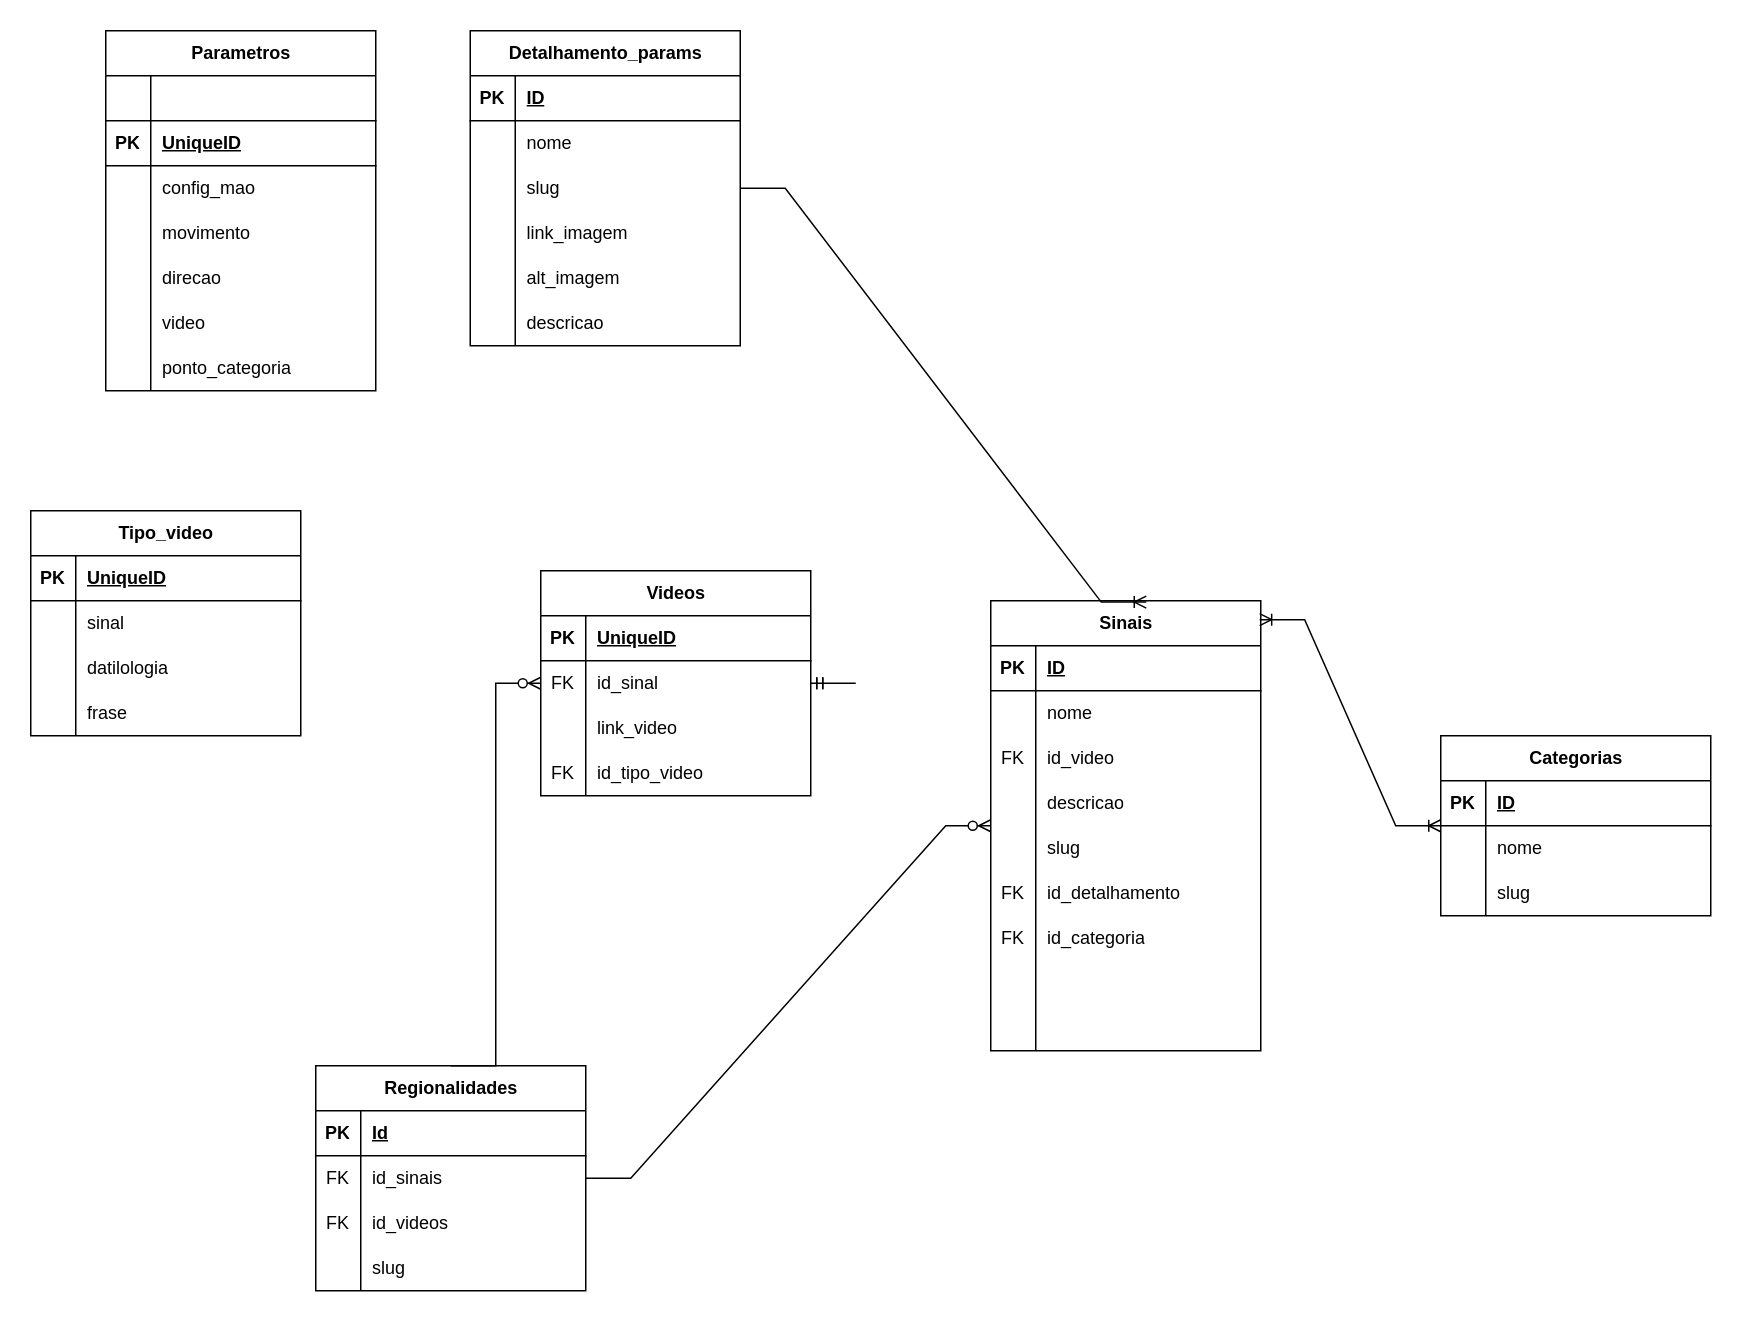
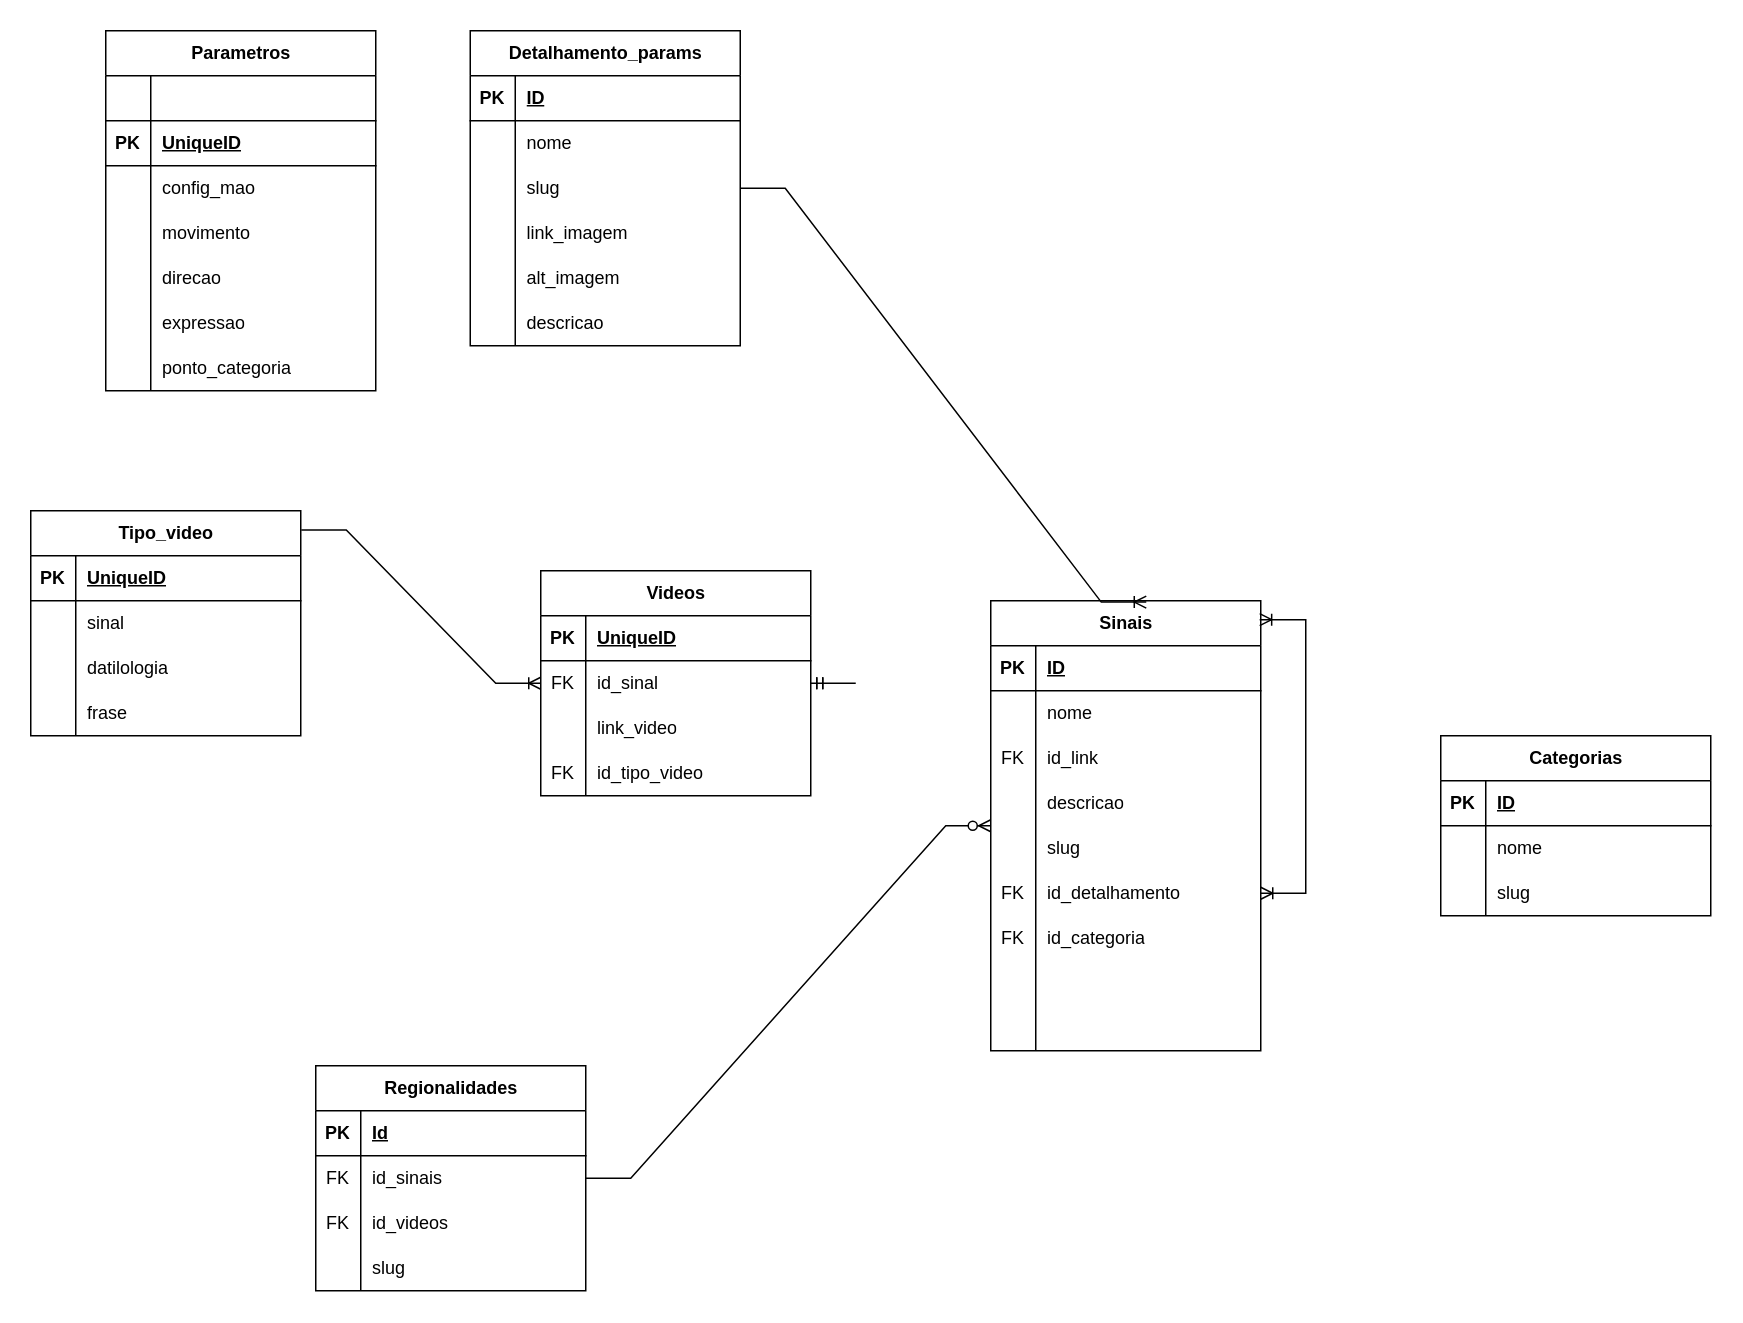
(186, 323) -> (208, 323)
none -> (404, 589)
(1358, 741) -> (1306, 776)
(1083, 758) -> (1076, 758)
(496, 878) -> none
